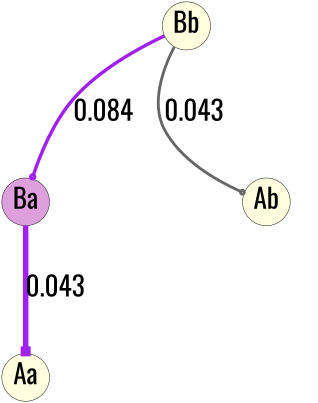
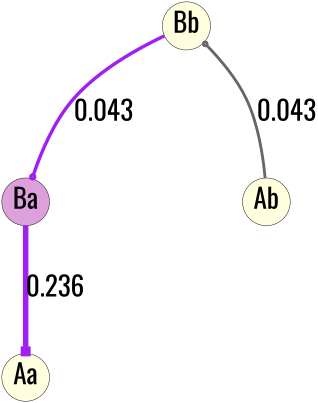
(104, 114) -> (104, 114)
(168, 135) -> (249, 106)
(55, 290) -> (55, 290)
